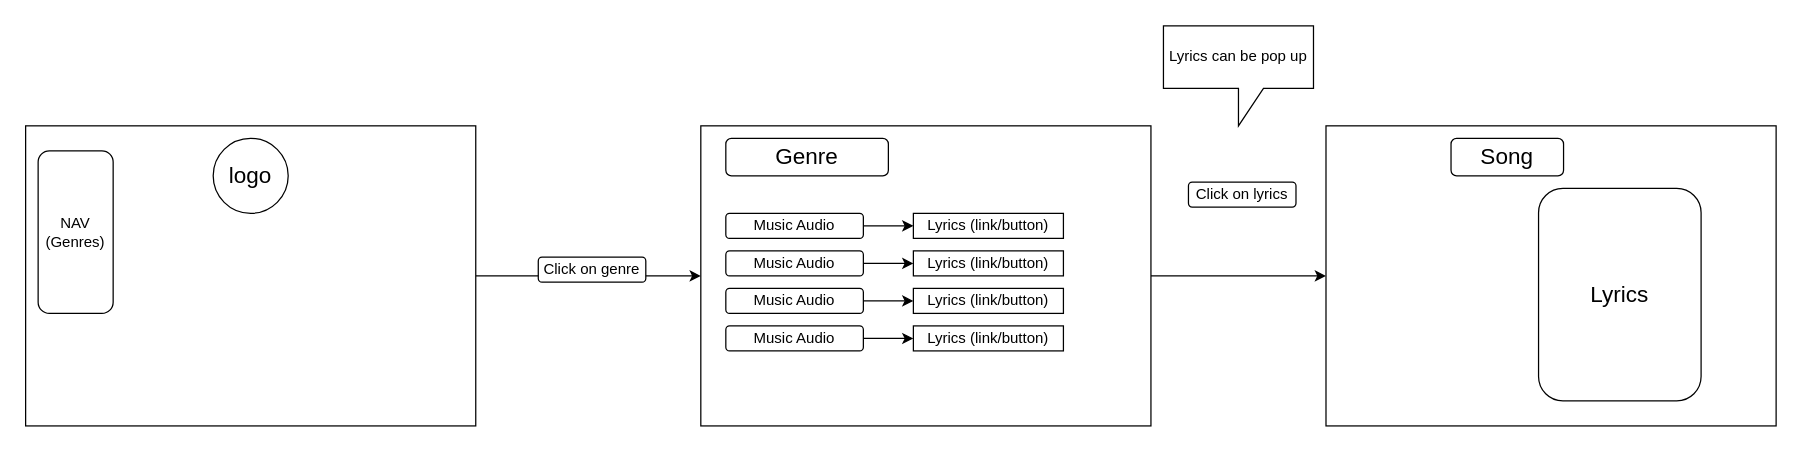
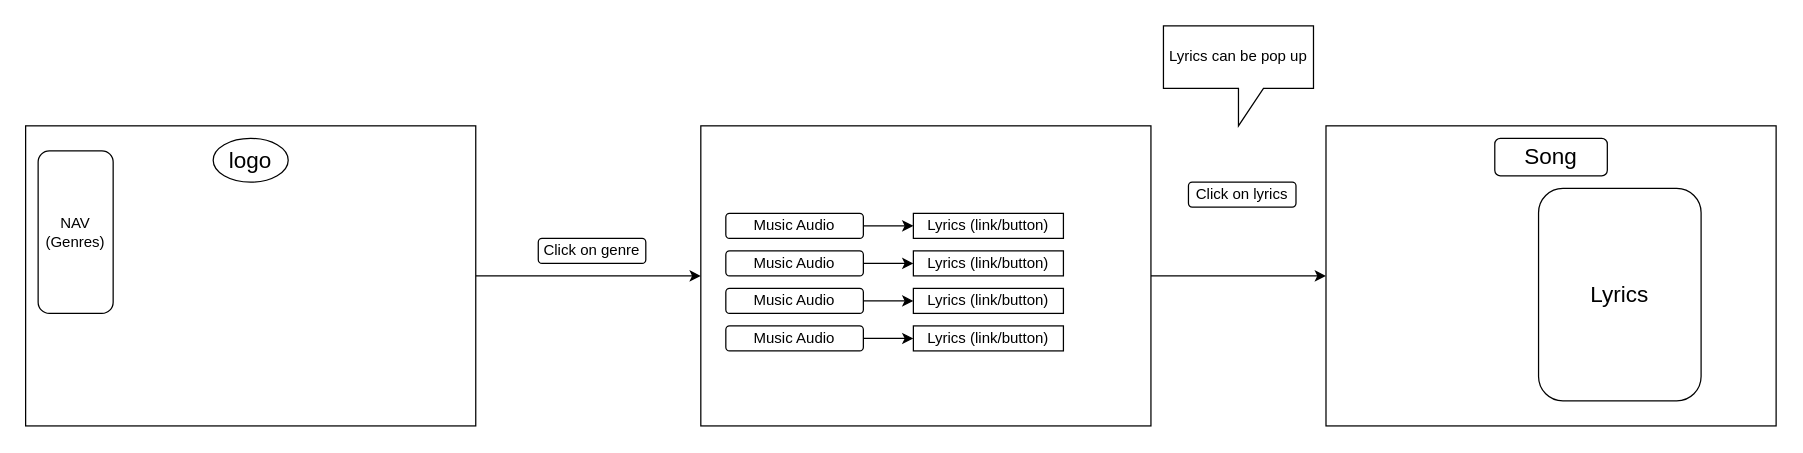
(807, 157) -> none
(1507, 157) -> (1551, 157)
(251, 176) -> (251, 160)
(592, 269) -> (592, 251)
